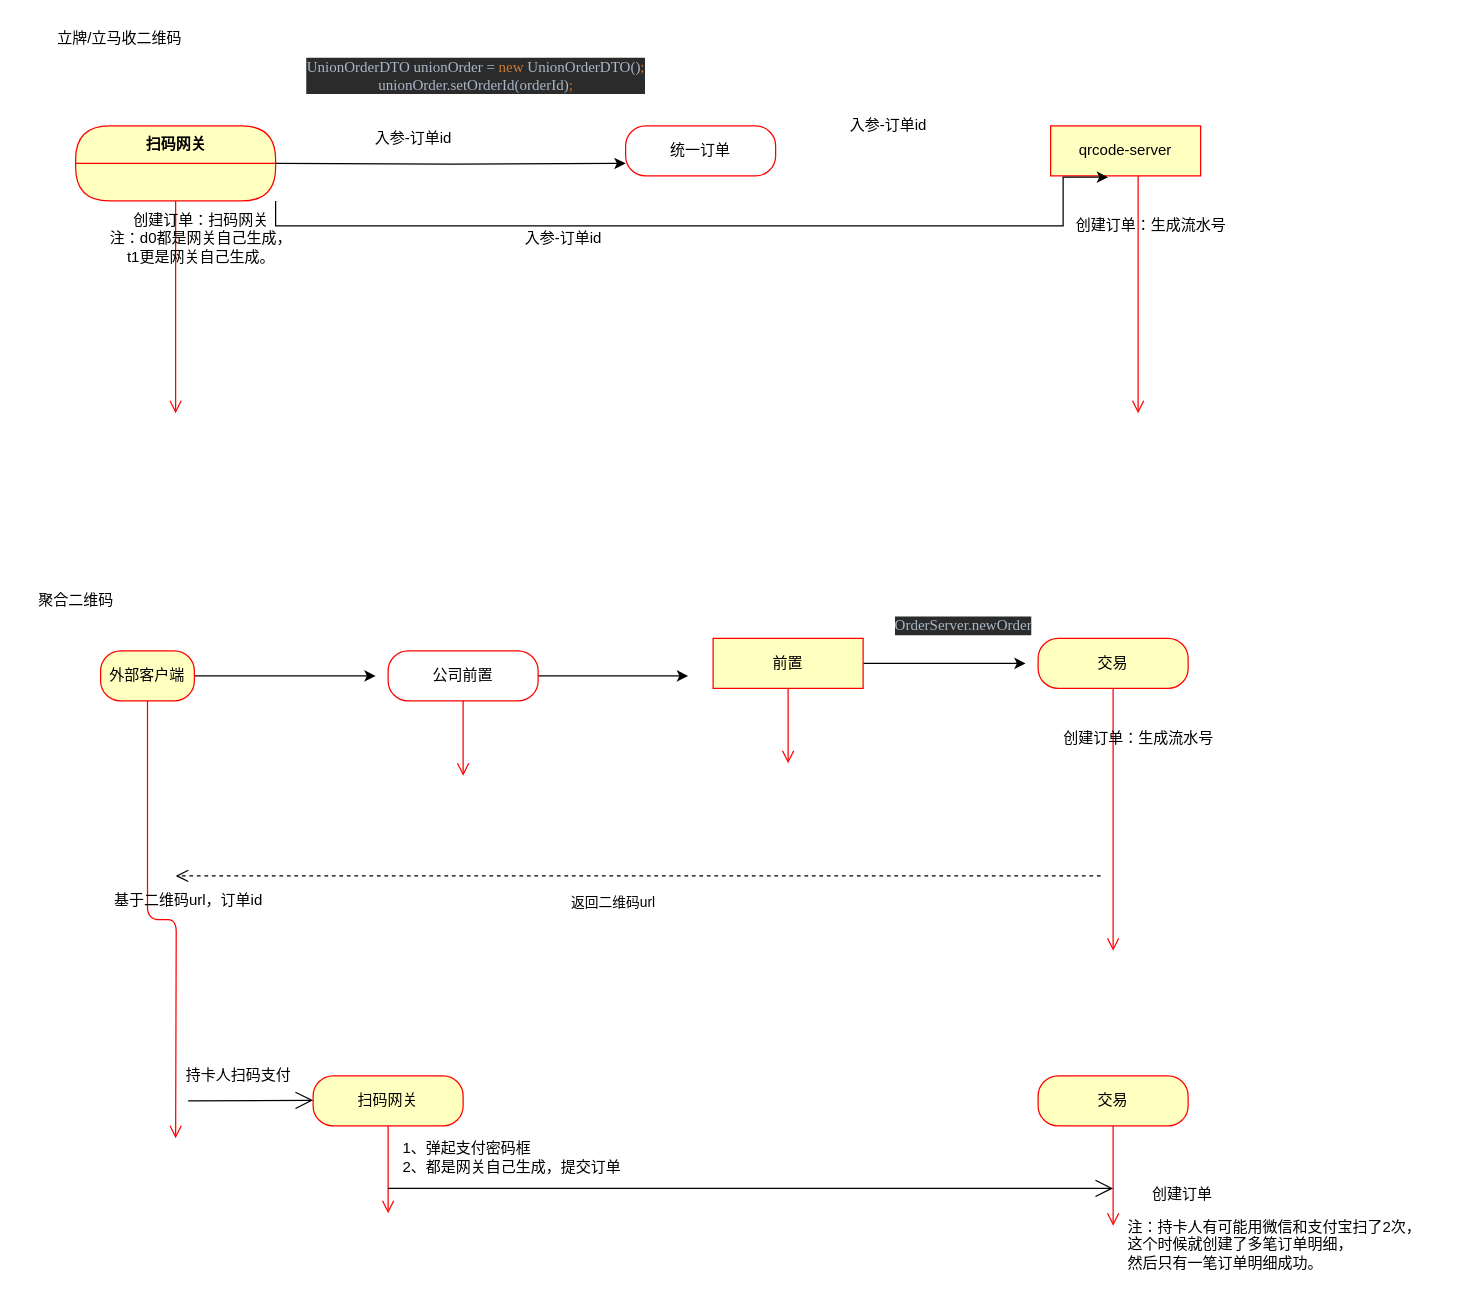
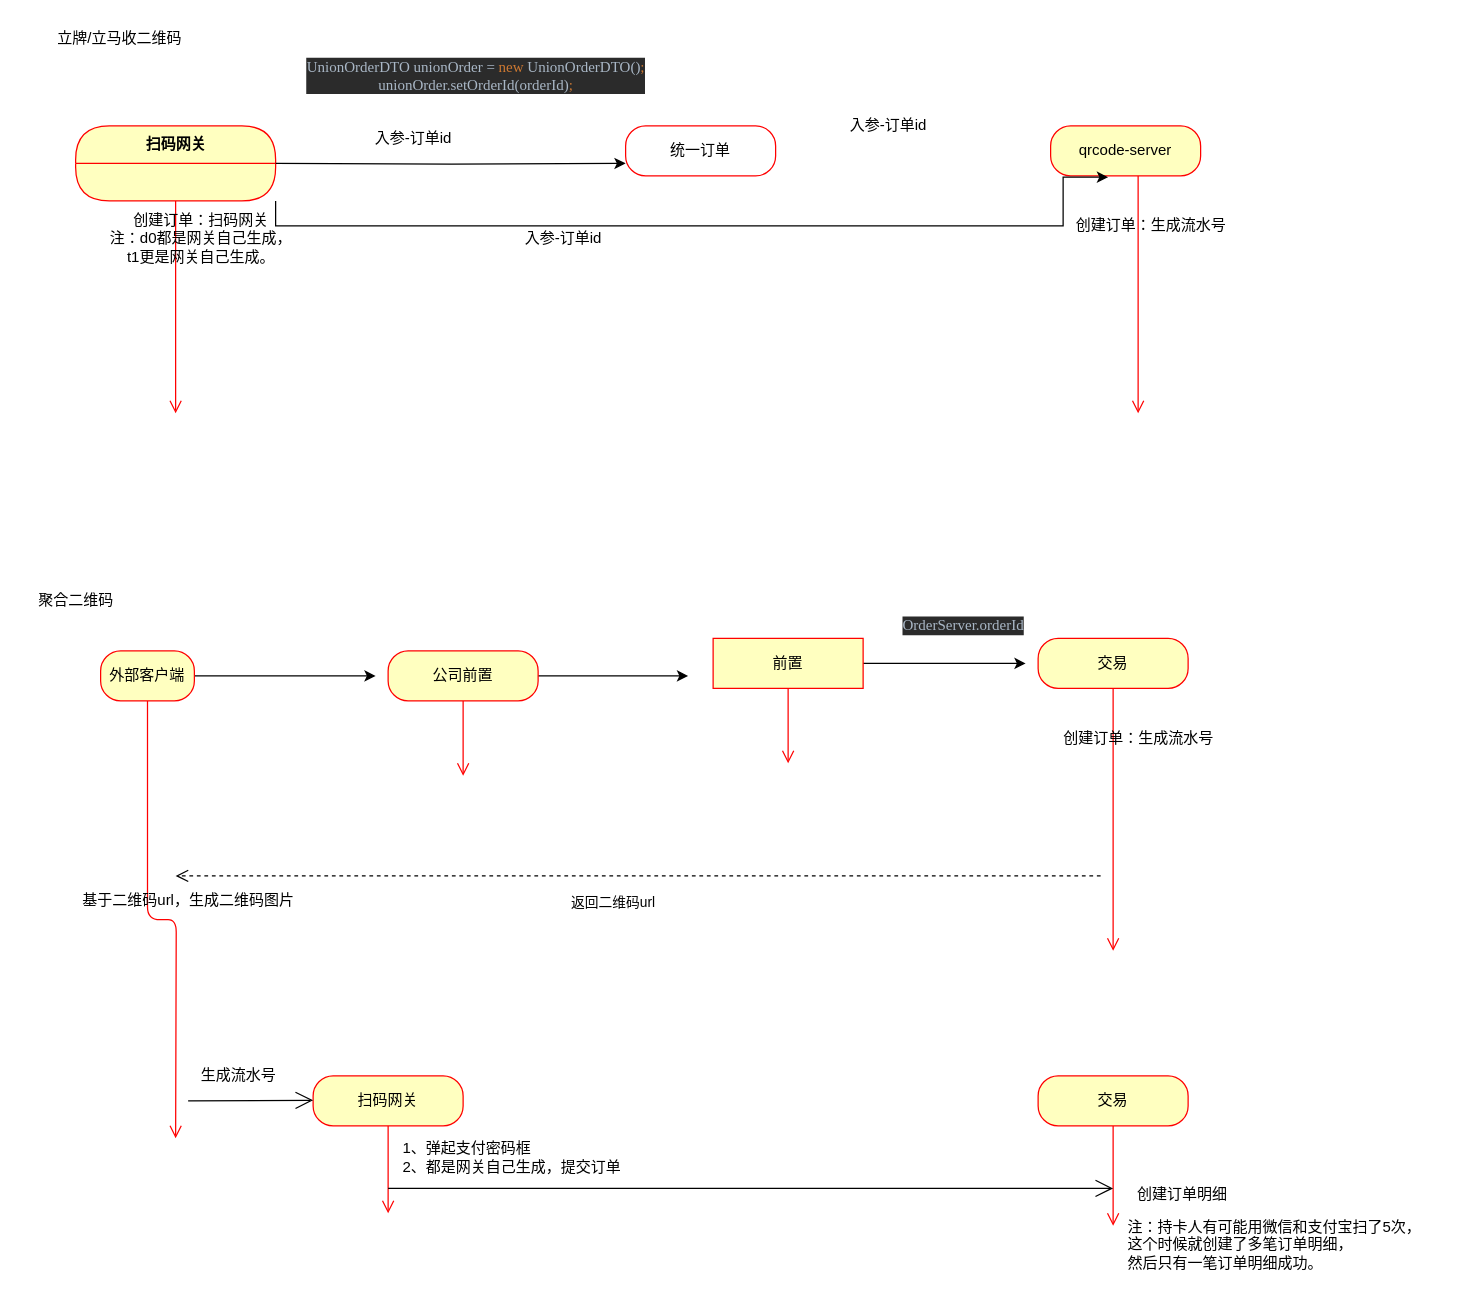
(1126, 151) -> (1126, 151)
(964, 626) -> (964, 626)
(463, 676) -> (463, 676)
(189, 901) -> (189, 901)
(239, 1076) -> (239, 1076)
(1183, 1194) -> (1183, 1194)
(1275, 1244) -> (1275, 1244)
